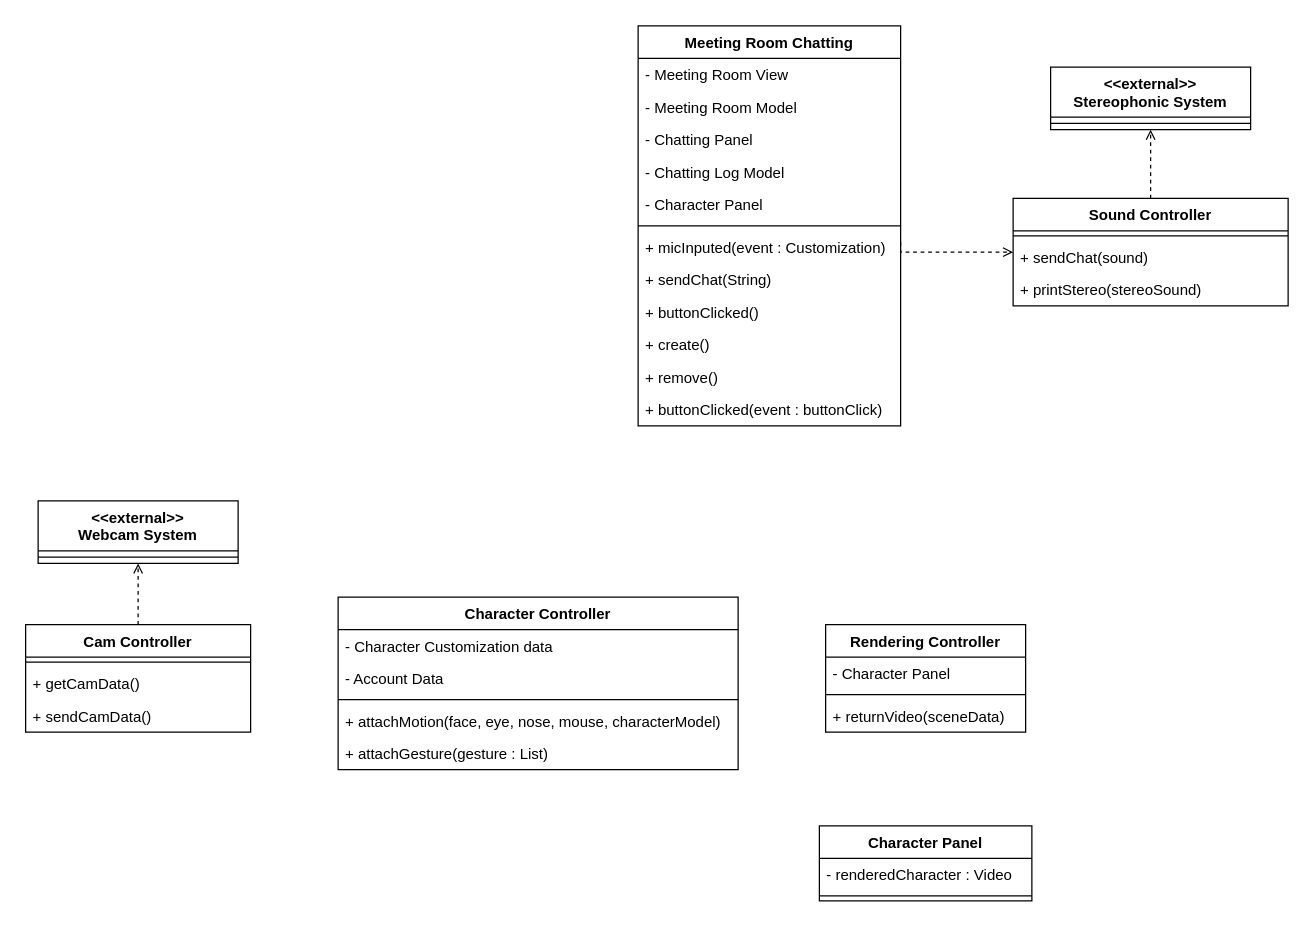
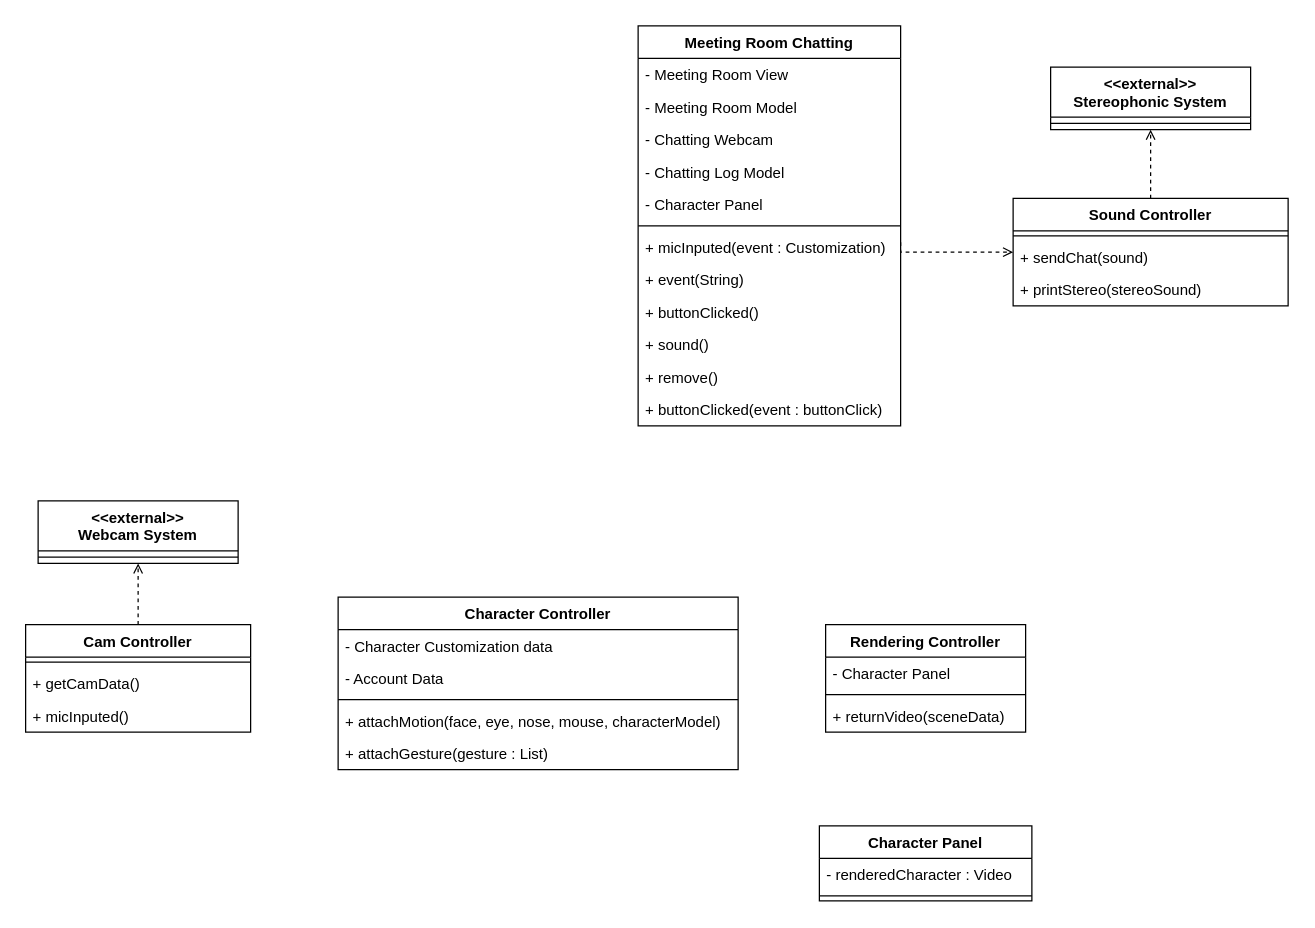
(704, 140) -> (711, 140)
(717, 280) -> (704, 280)
(685, 345) -> (681, 345)
(94, 716) -> (87, 716)
